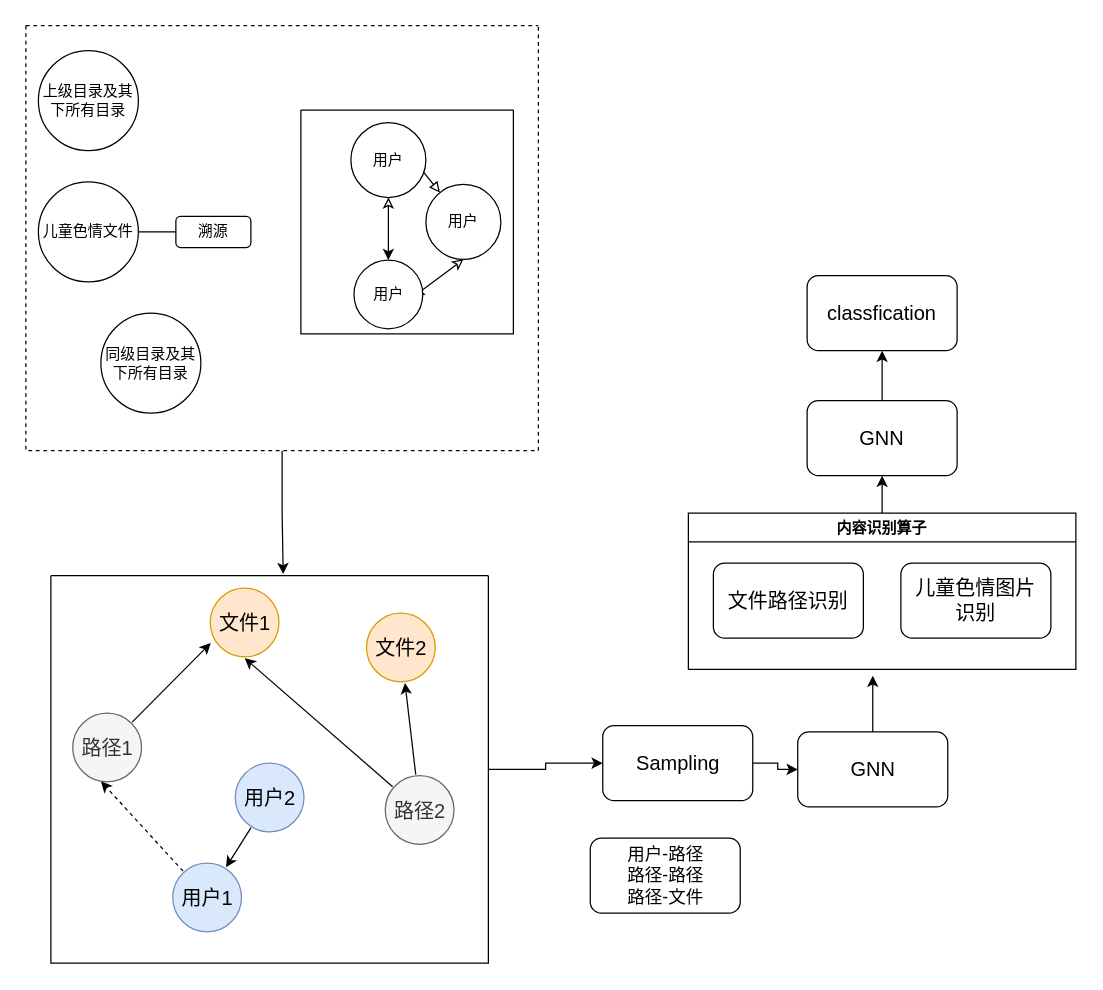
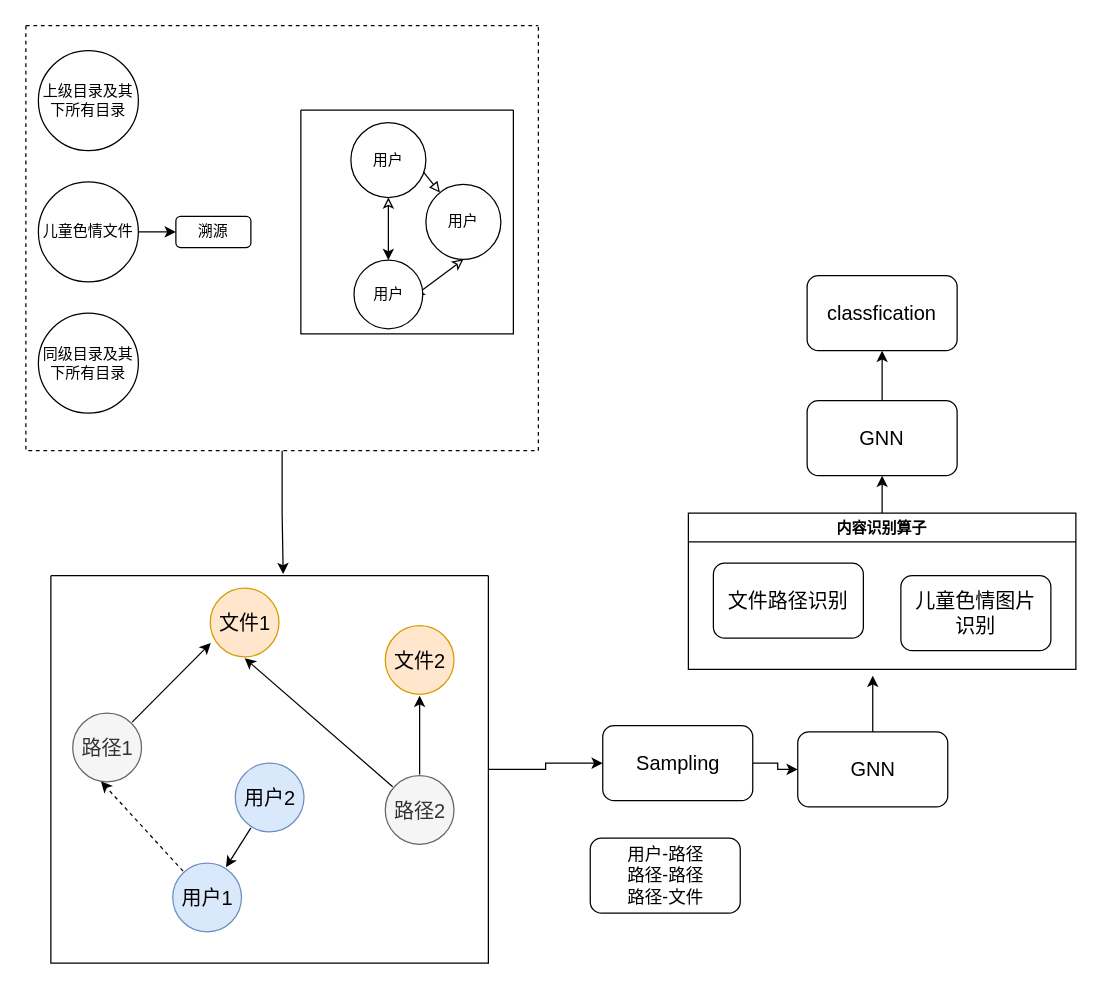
(169, 232) -> (166, 232)
(151, 363) -> (88, 363)
(976, 601) -> (976, 613)
(401, 648) -> (419, 660)
